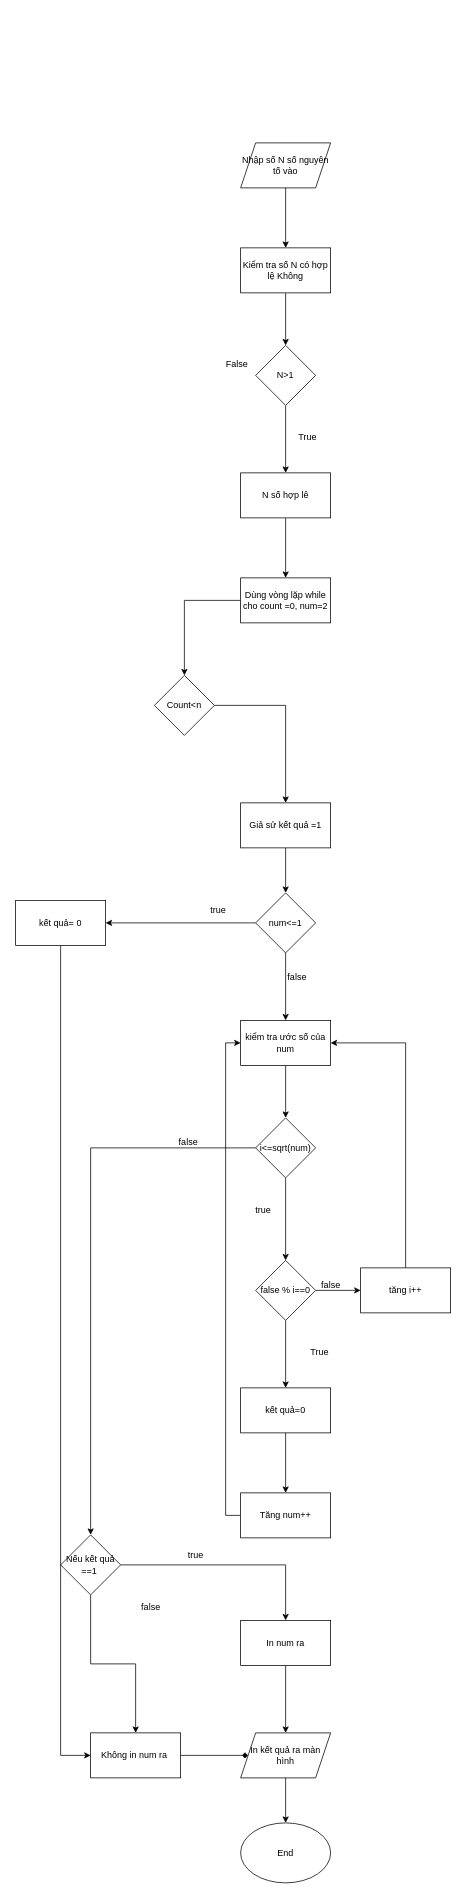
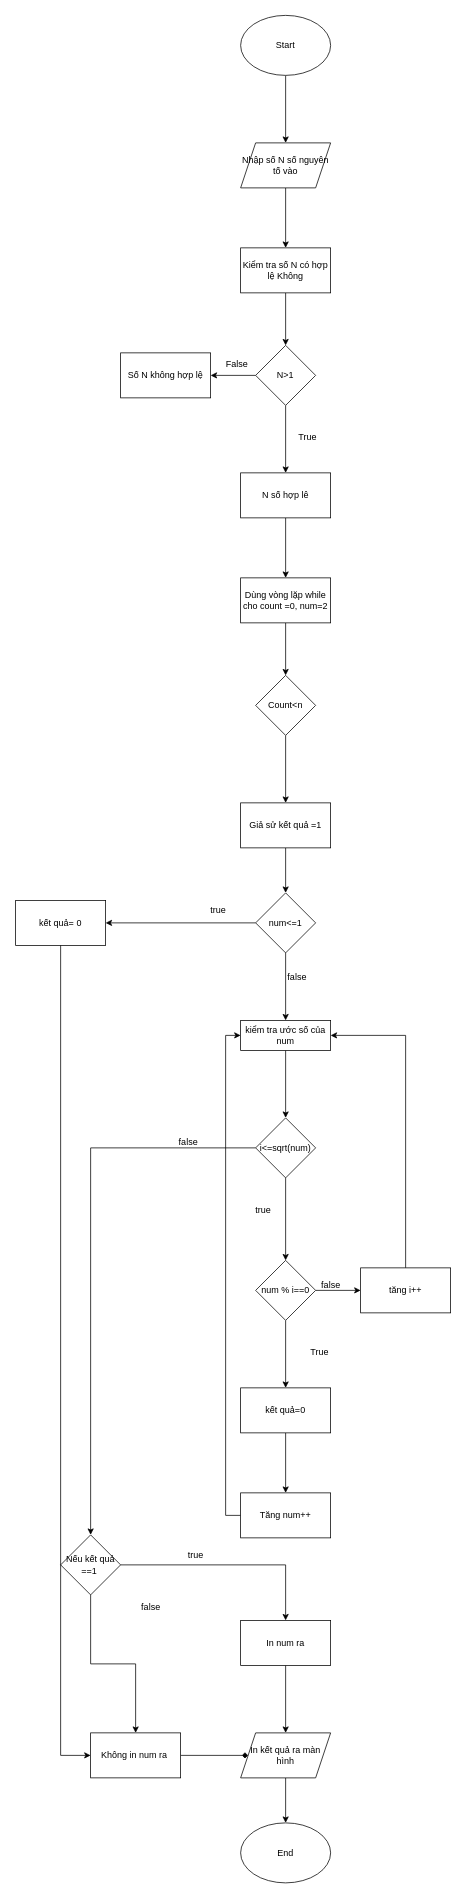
none -> (285, 45)
none -> (285, 107)
none -> (165, 375)
none -> (235, 375)
(184, 705) -> (285, 705)
(285, 1043) -> (285, 1035)
(285, 1290) -> (285, 1290)
